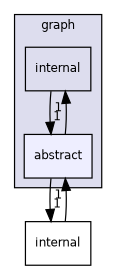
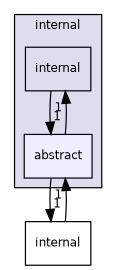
(58, 26) -> (58, 26)
